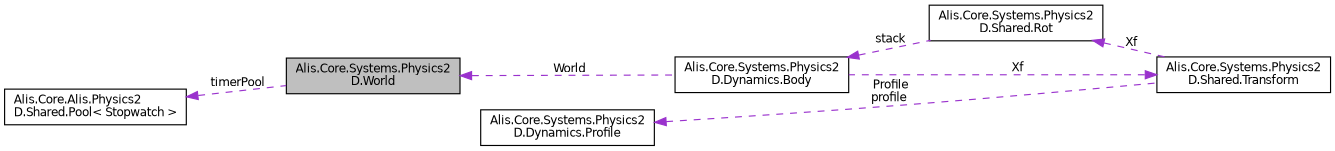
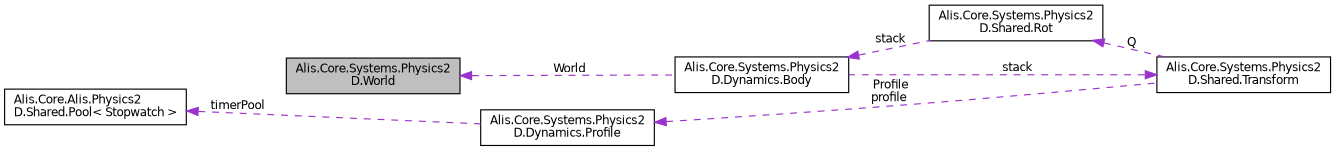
(1130, 43) -> (1130, 43)
(1016, 68) -> (1016, 68)
(242, 91) -> (339, 118)
